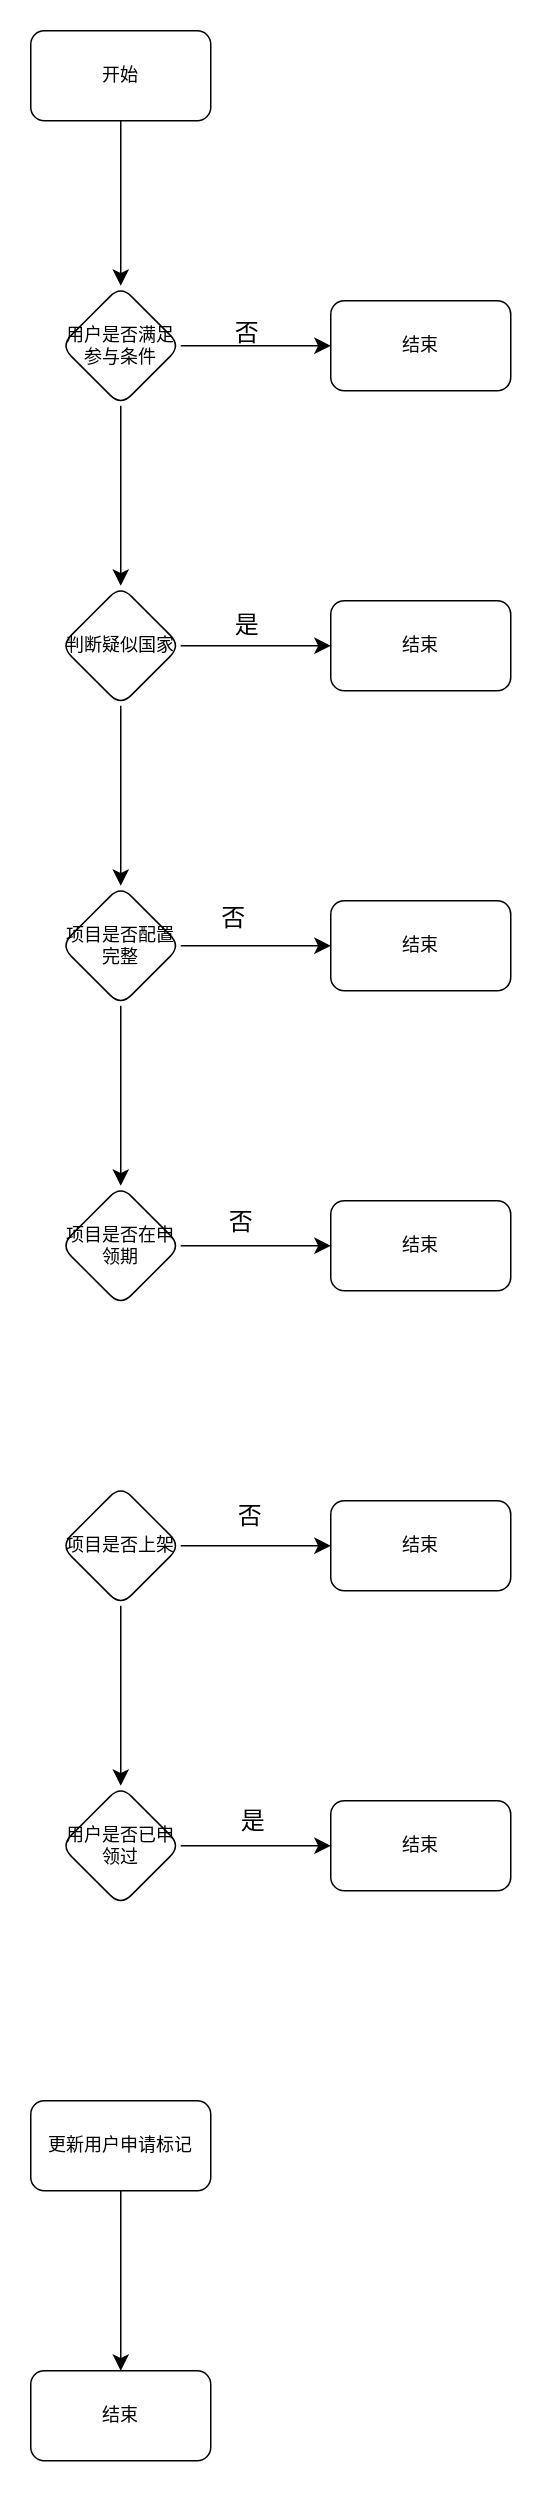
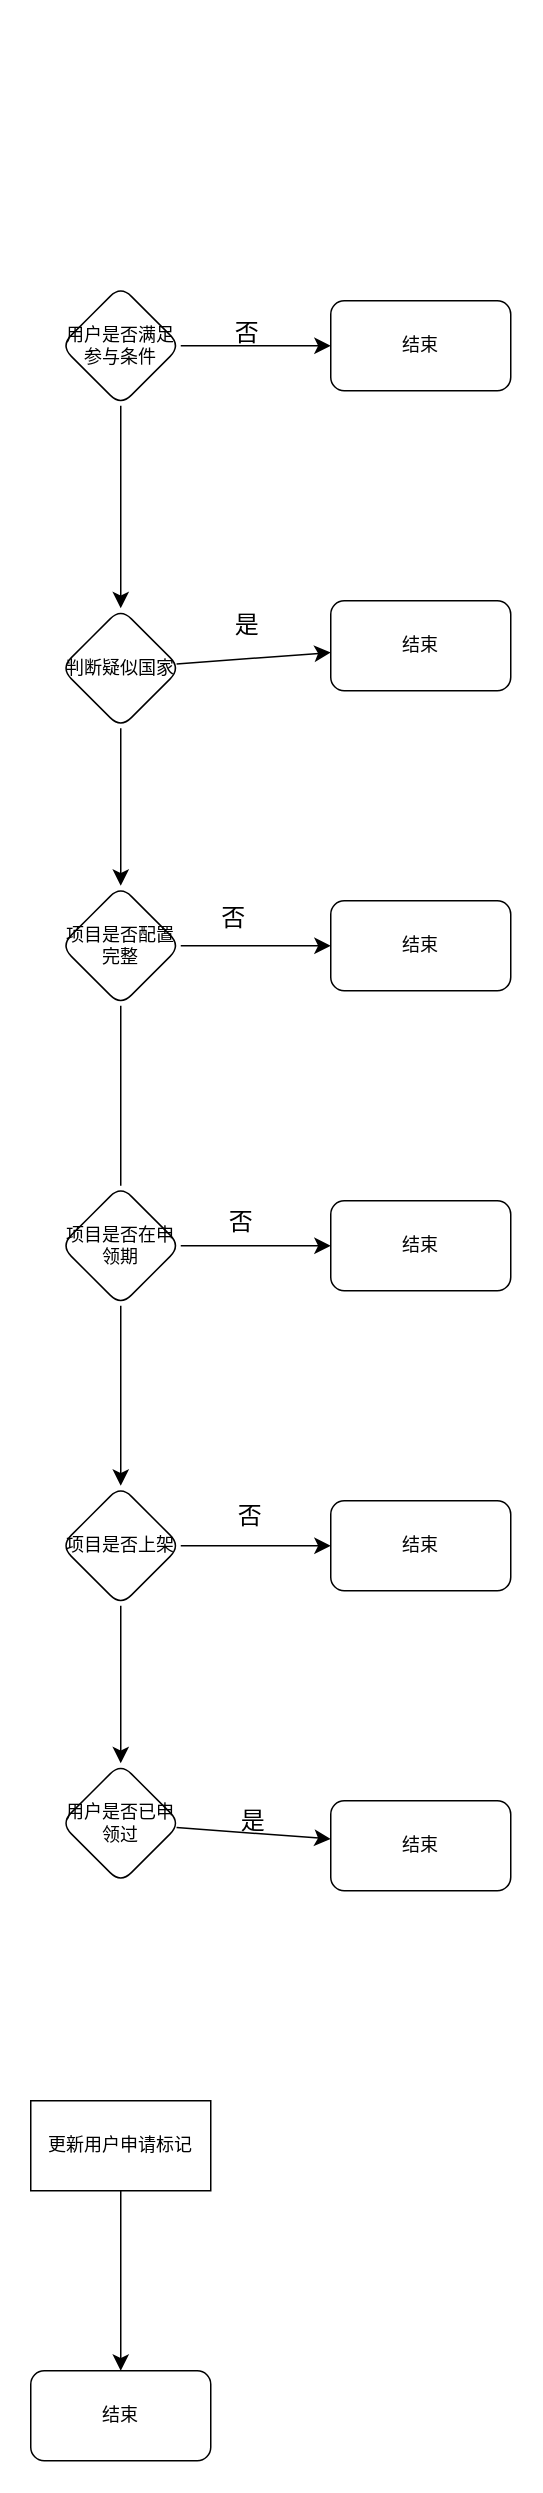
(121, 76) -> none
(121, 199) -> none
(121, 646) -> (121, 668)
(121, 1172) -> (121, 1177)
none -> (121, 1390)
(121, 1846) -> (121, 1823)
(121, 2146) -> (121, 2146)
